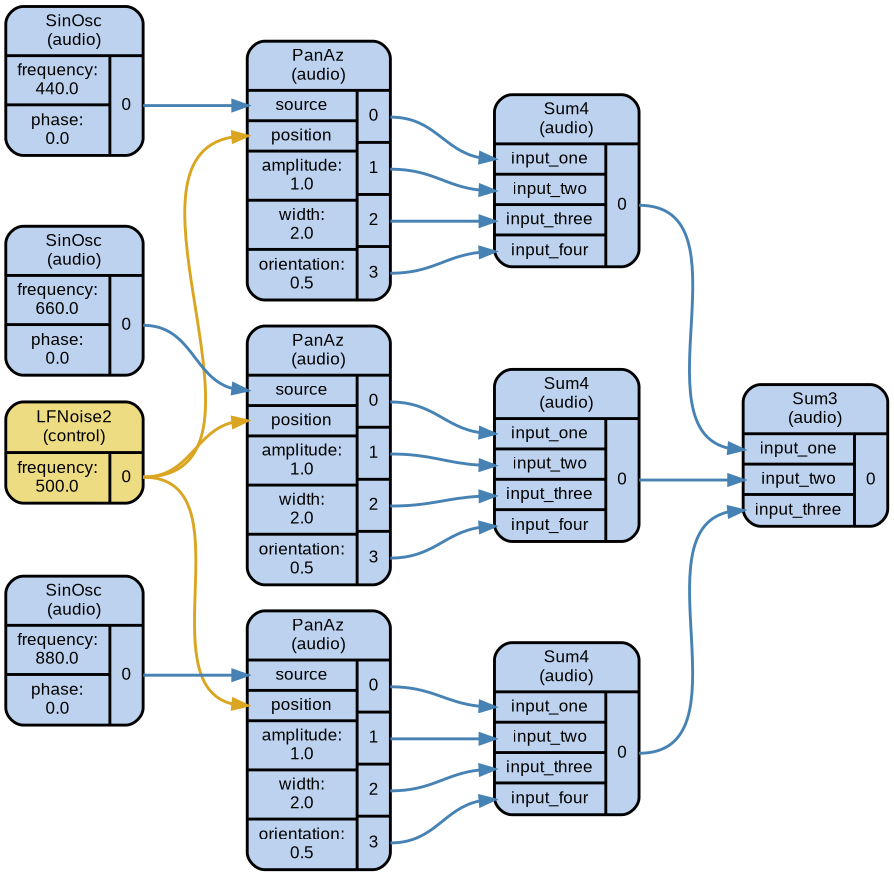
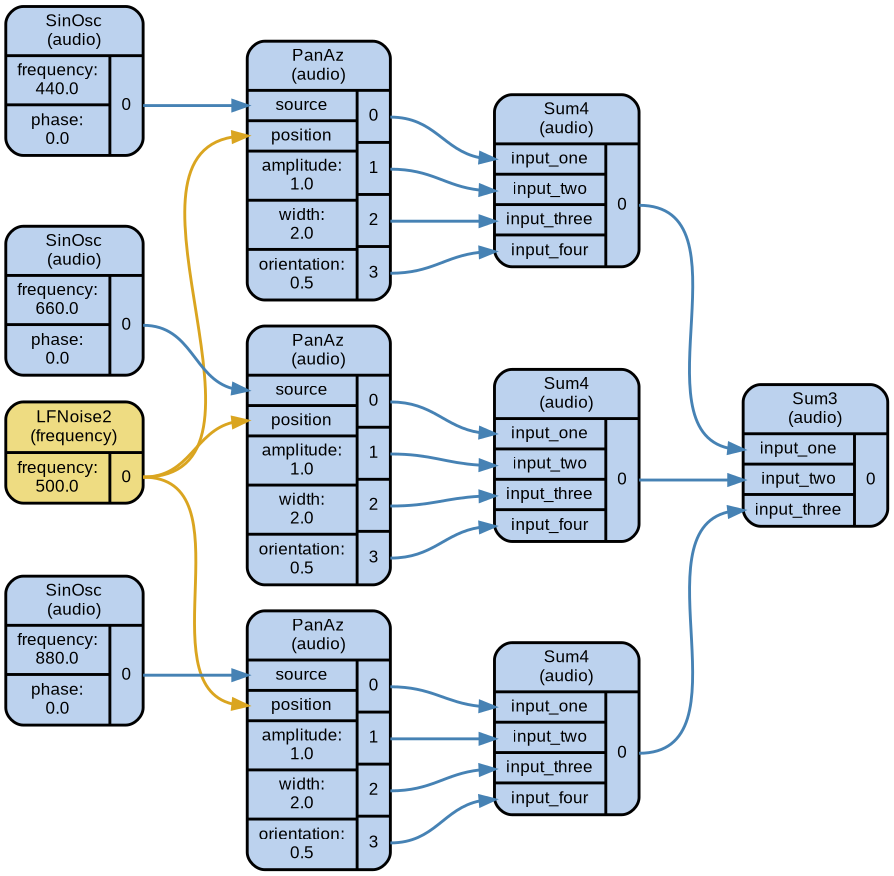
(74, 436) -> (74, 436)
